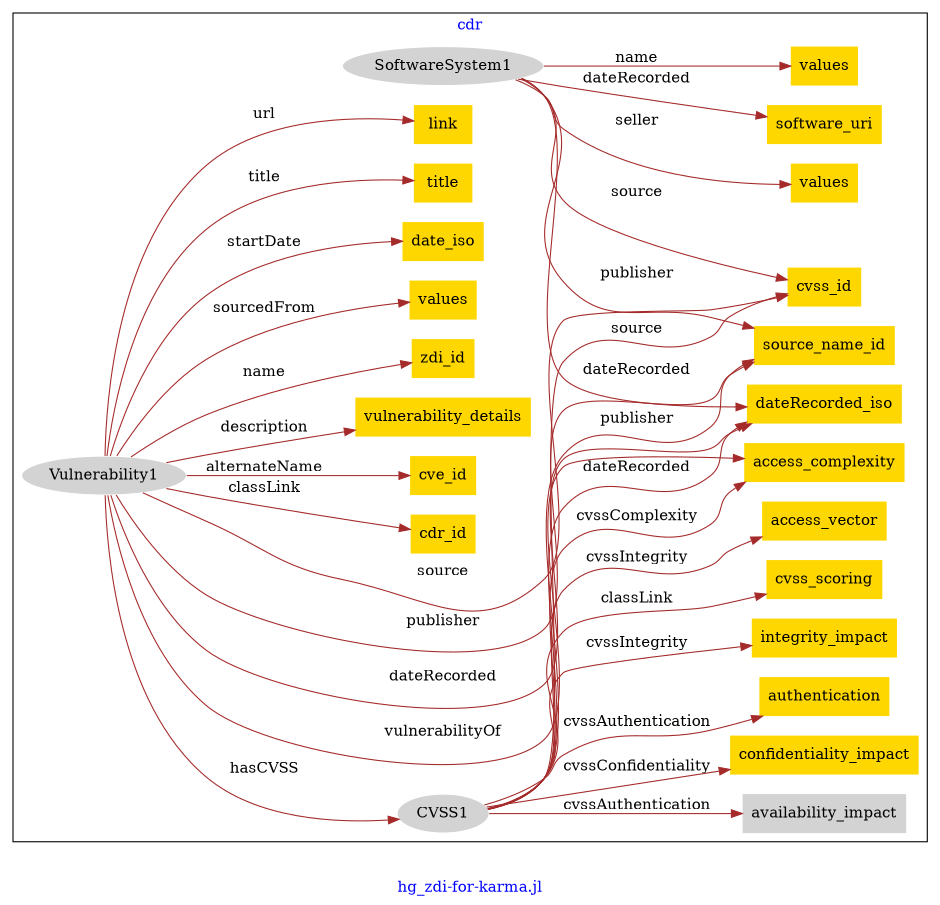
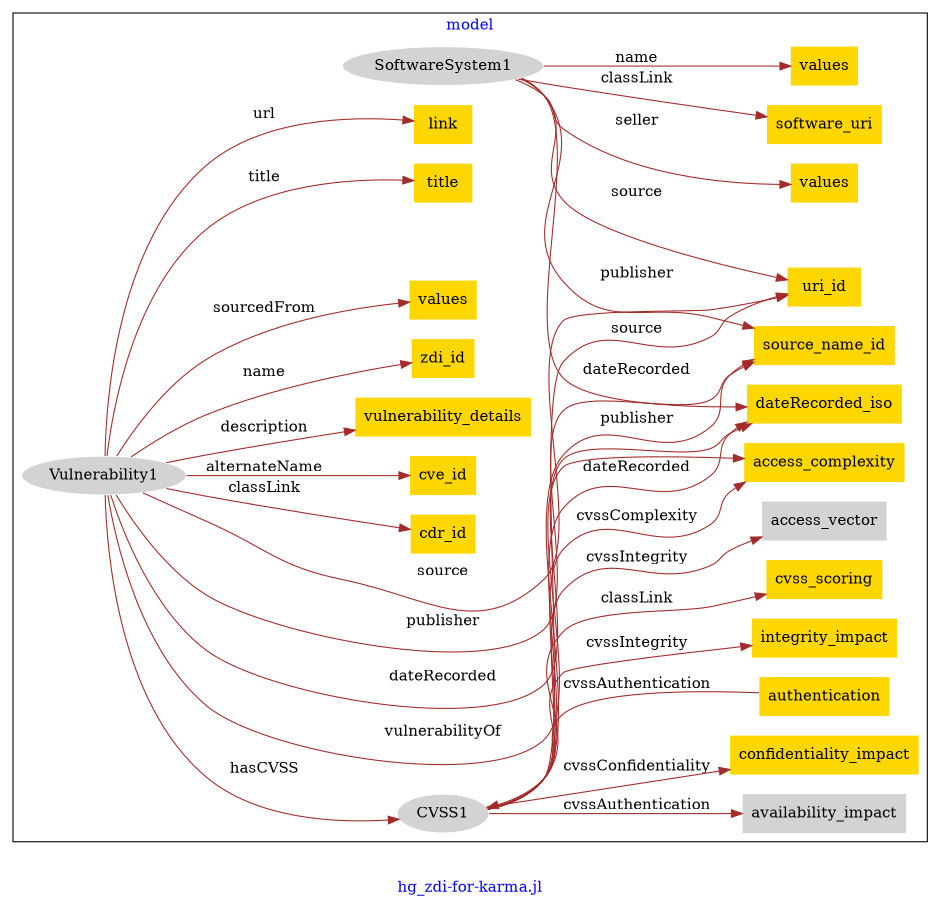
(470, 25) -> (470, 25)
(637, 79) -> (637, 79)
(443, 242) -> none
(824, 287) -> (824, 287)
(824, 521) -> (824, 521)
(609, 738) -> (598, 700)
